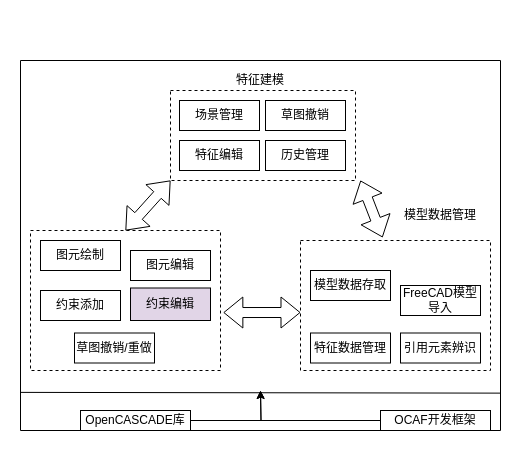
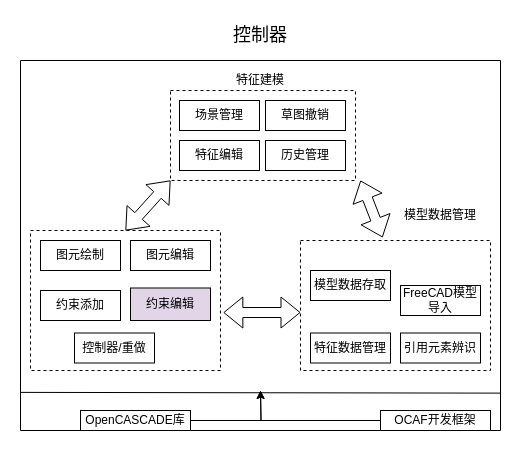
none -> (261, 36)
(171, 266) -> (171, 256)
(115, 349) -> (115, 349)
